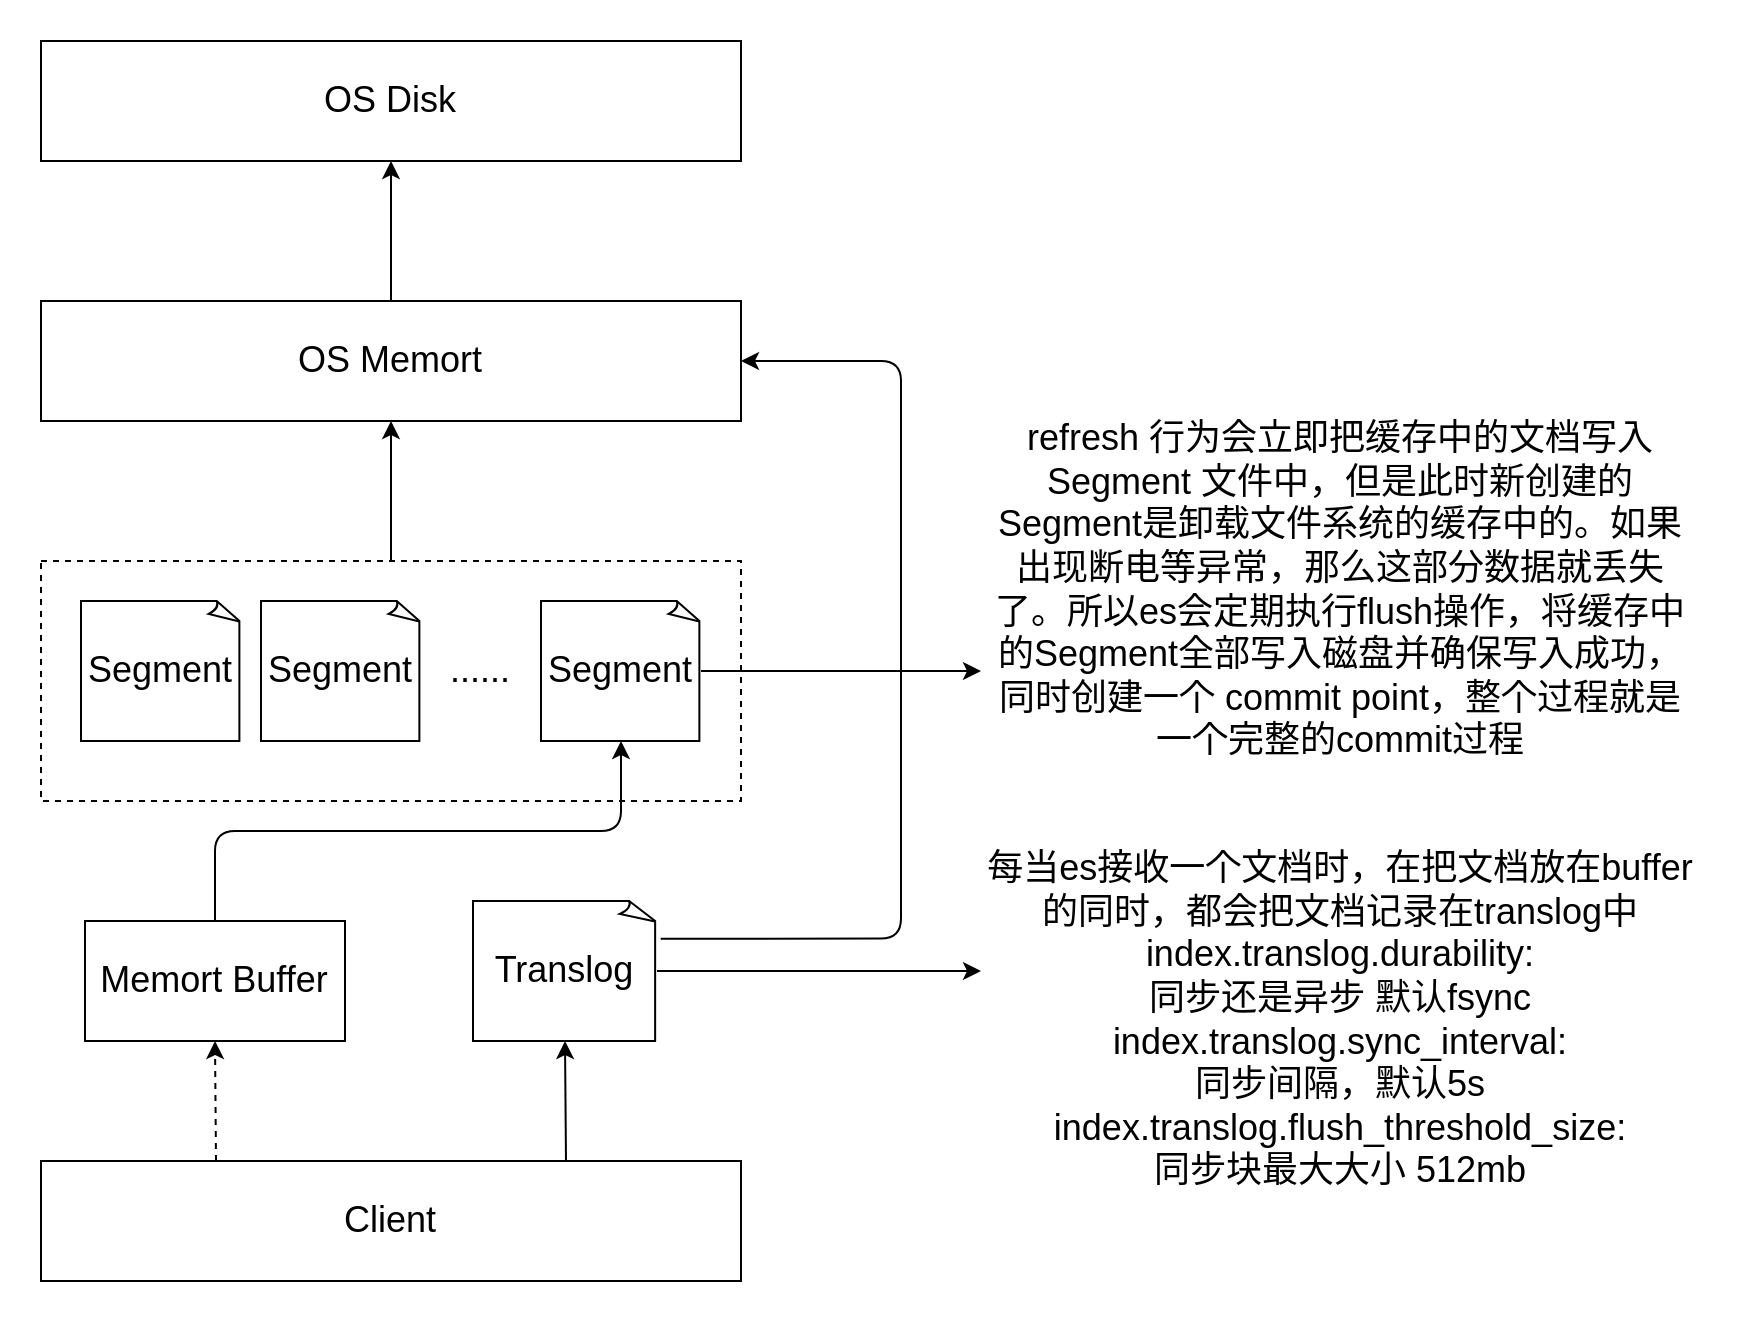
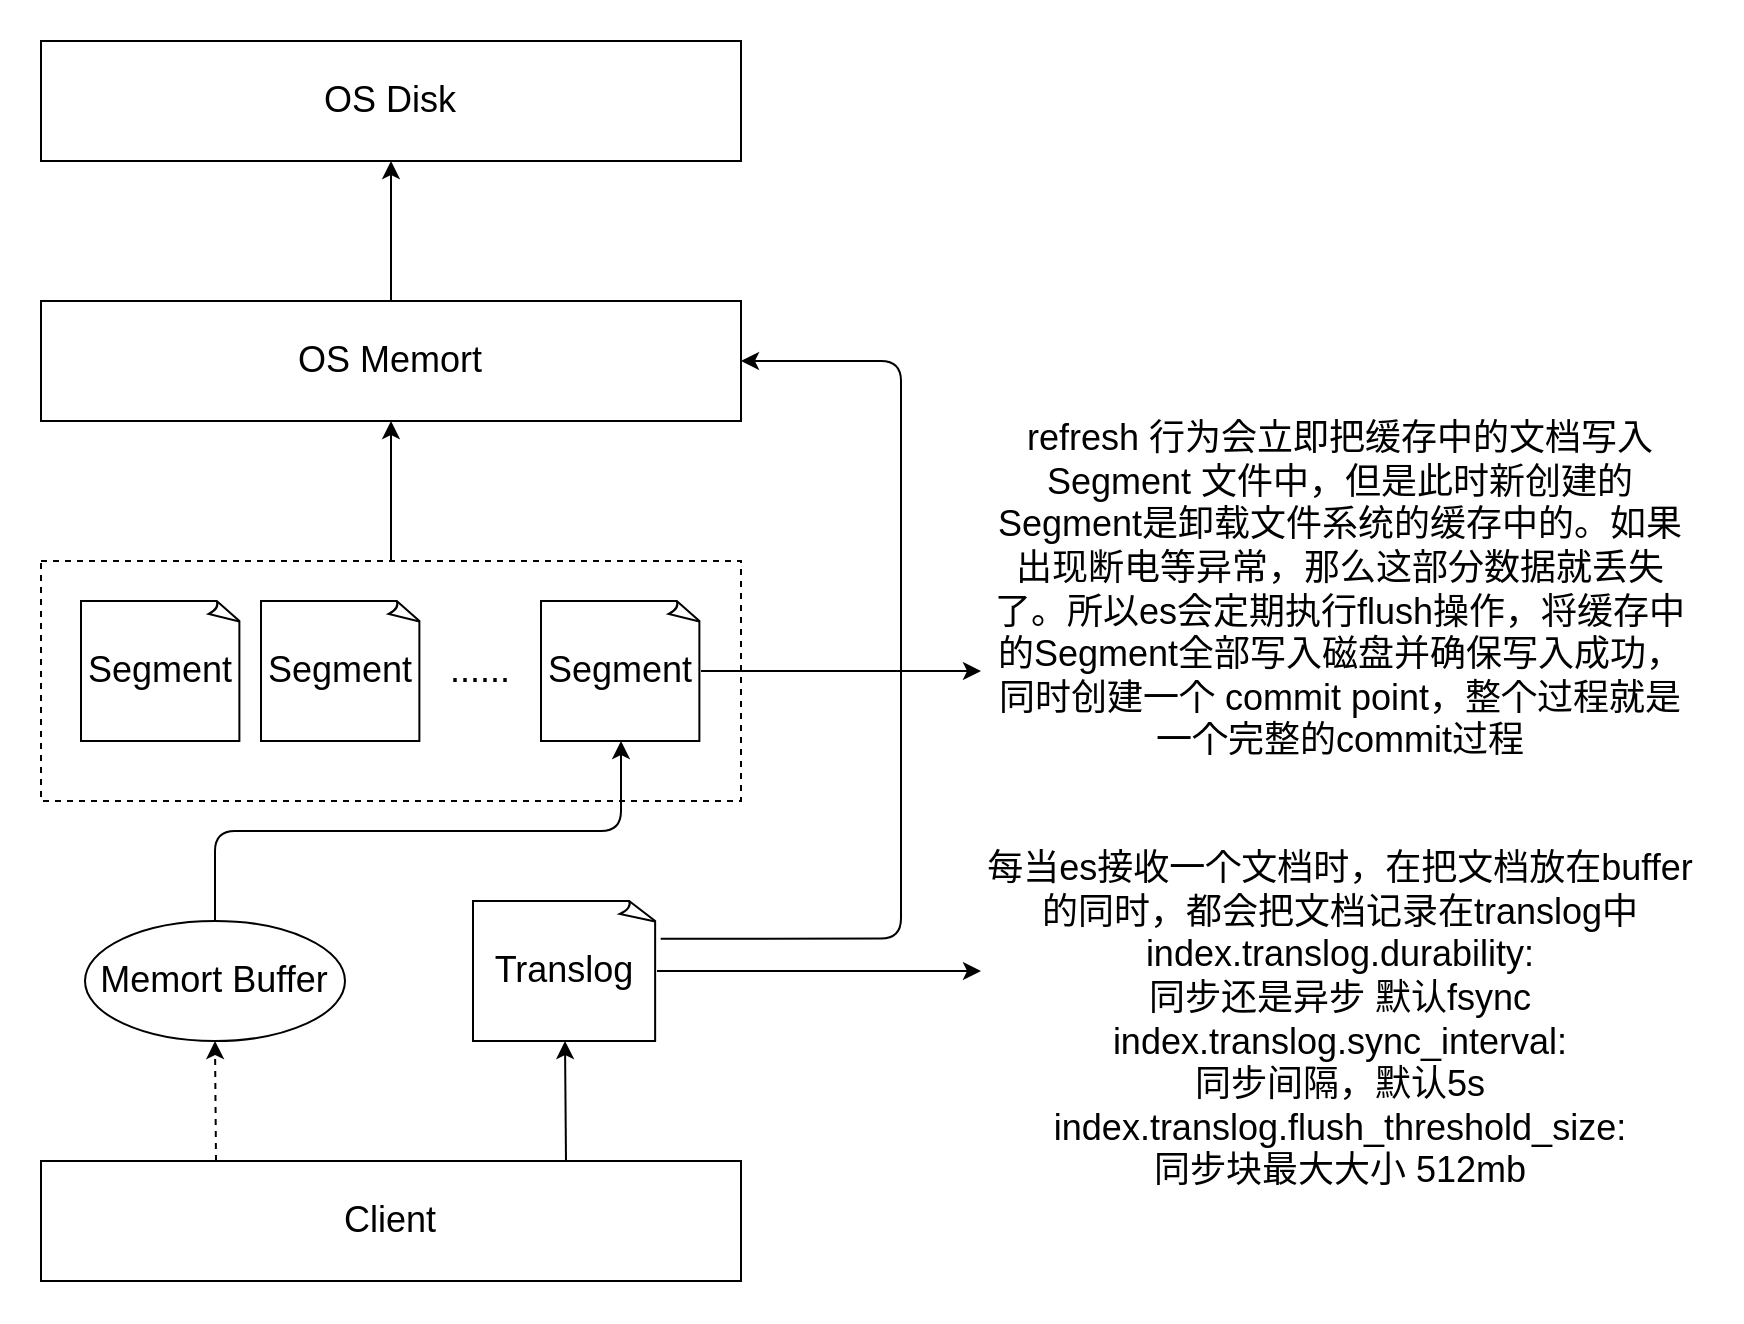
(215, 981) -> (215, 981)
